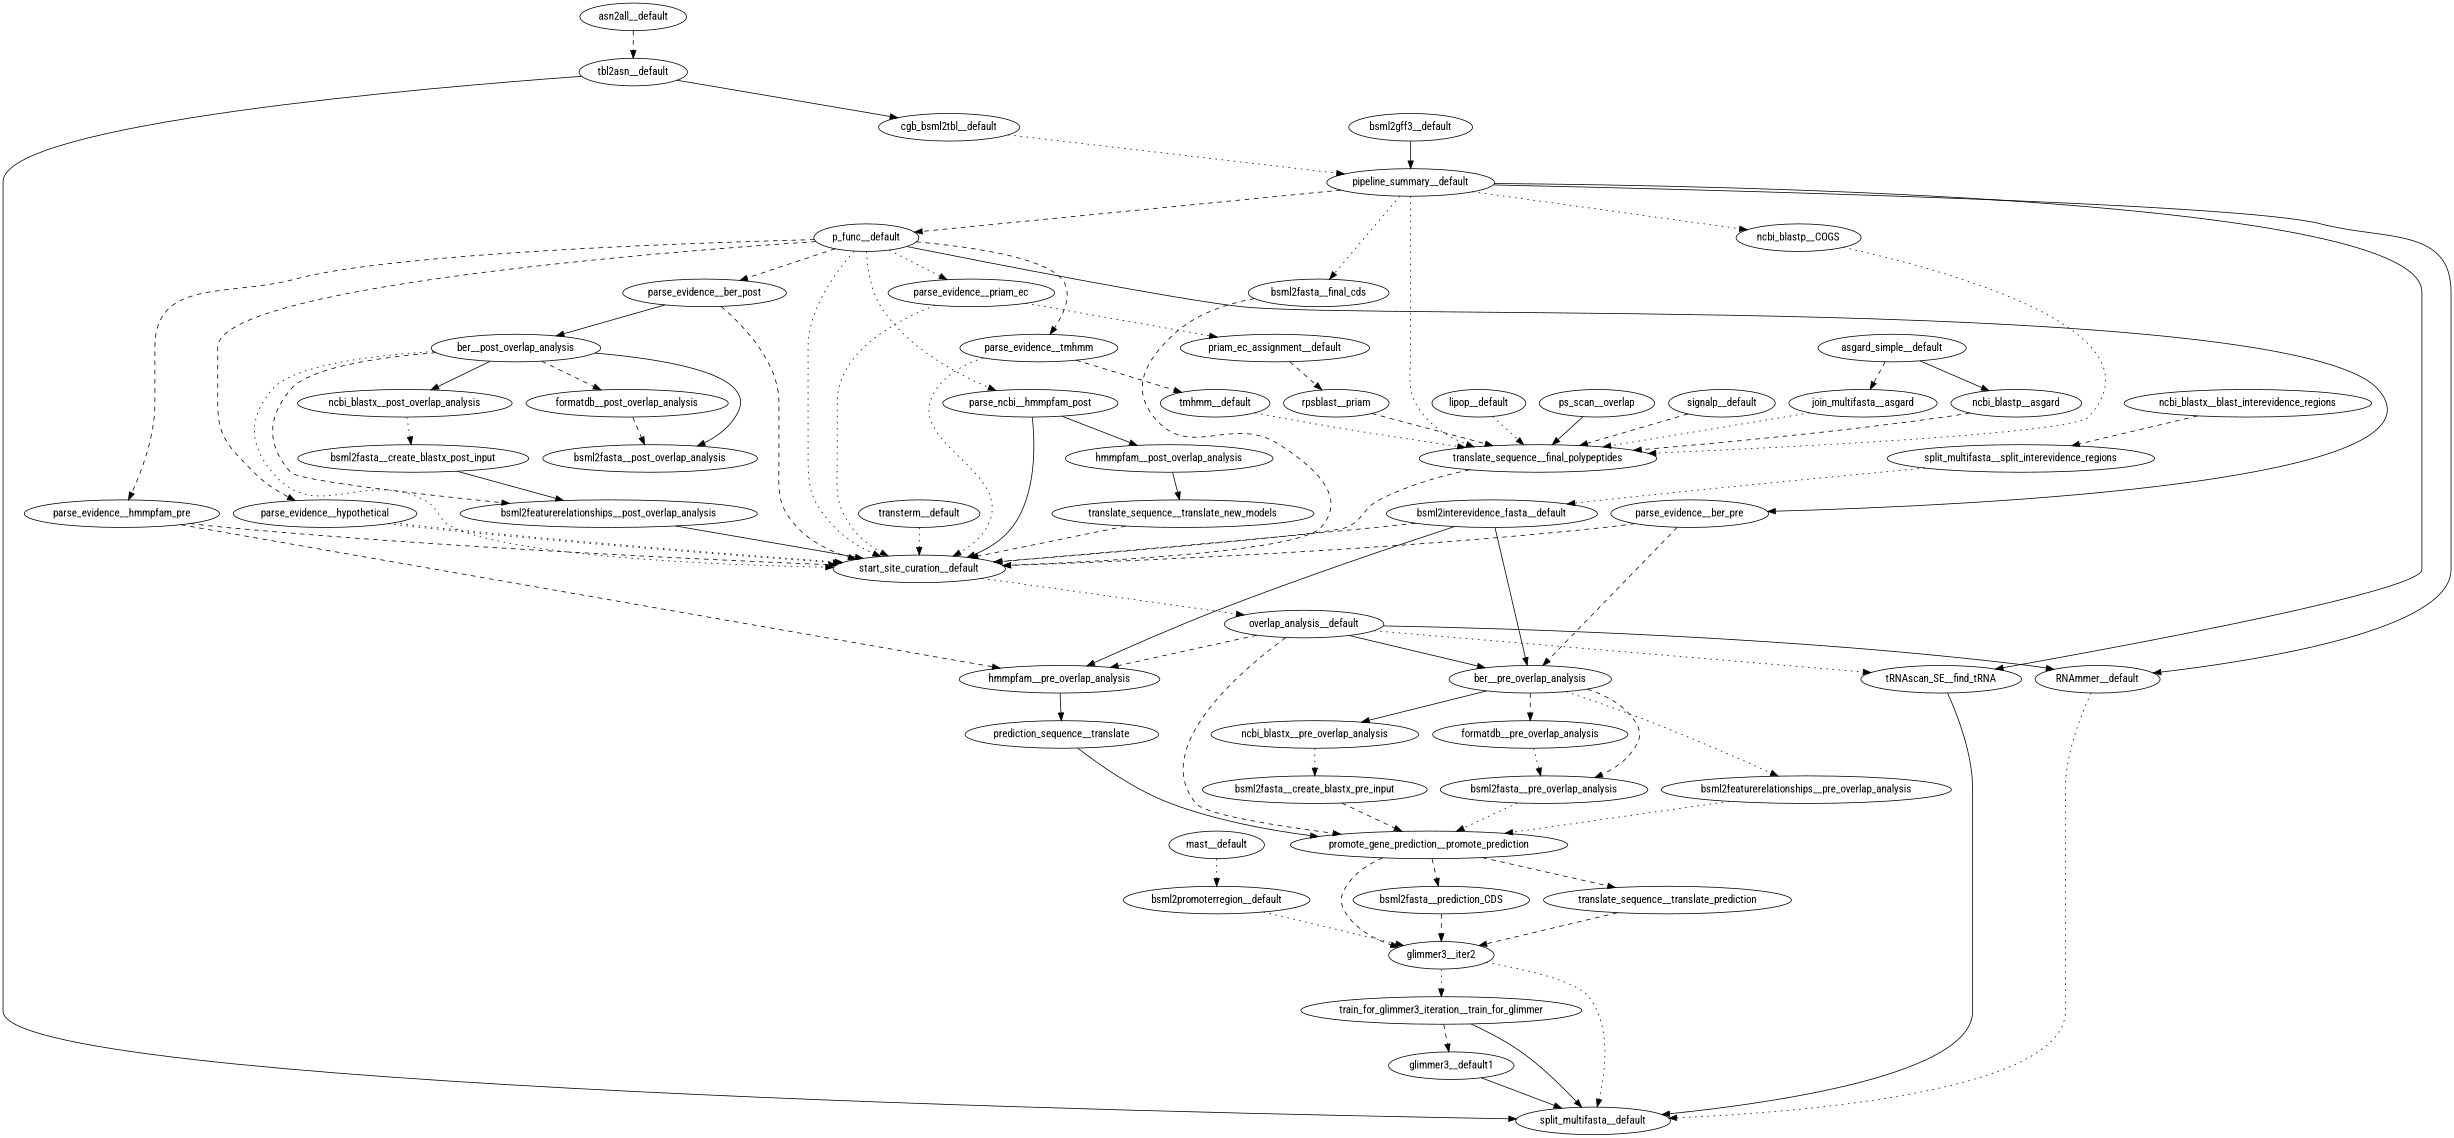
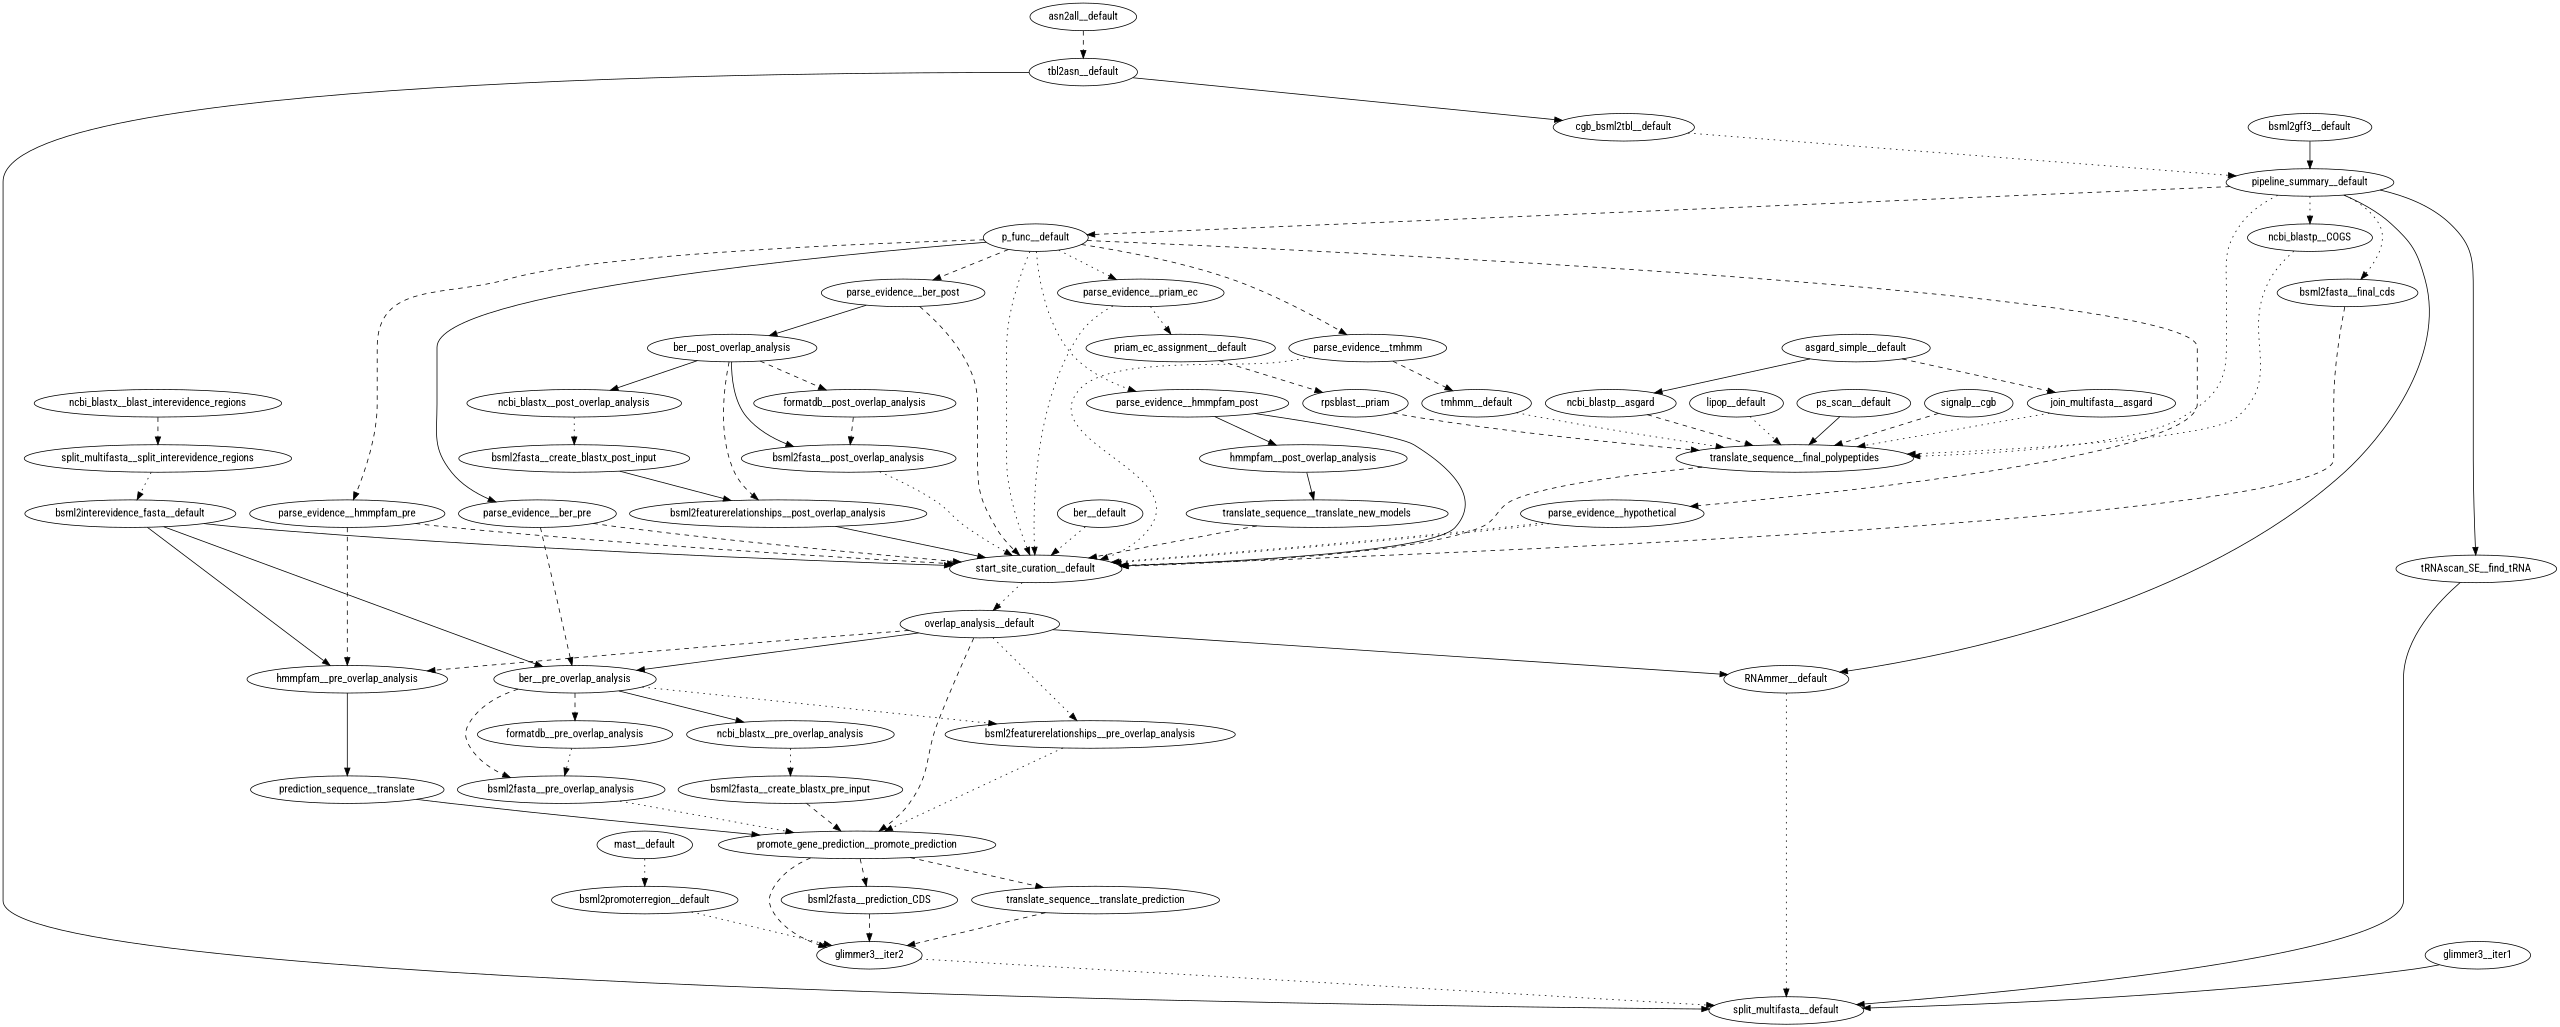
(1030, 403) -> (1188, 403)
(1597, 403) -> (1854, 403)
(1722, 403) -> (1969, 403)
(422, 499) -> (945, 508)
(919, 514) -> (1100, 514)
(1209, 543) -> (574, 549)
(1619, 651) -> (1032, 676)
(1441, 1010) -> none
(1451, 1066) -> (2478, 955)
